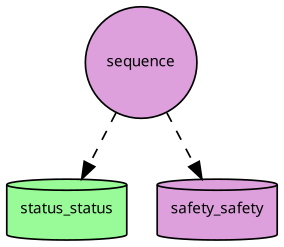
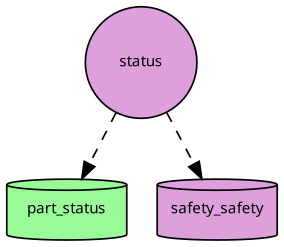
(141, 63) -> (141, 63)
(67, 210) -> (67, 210)
